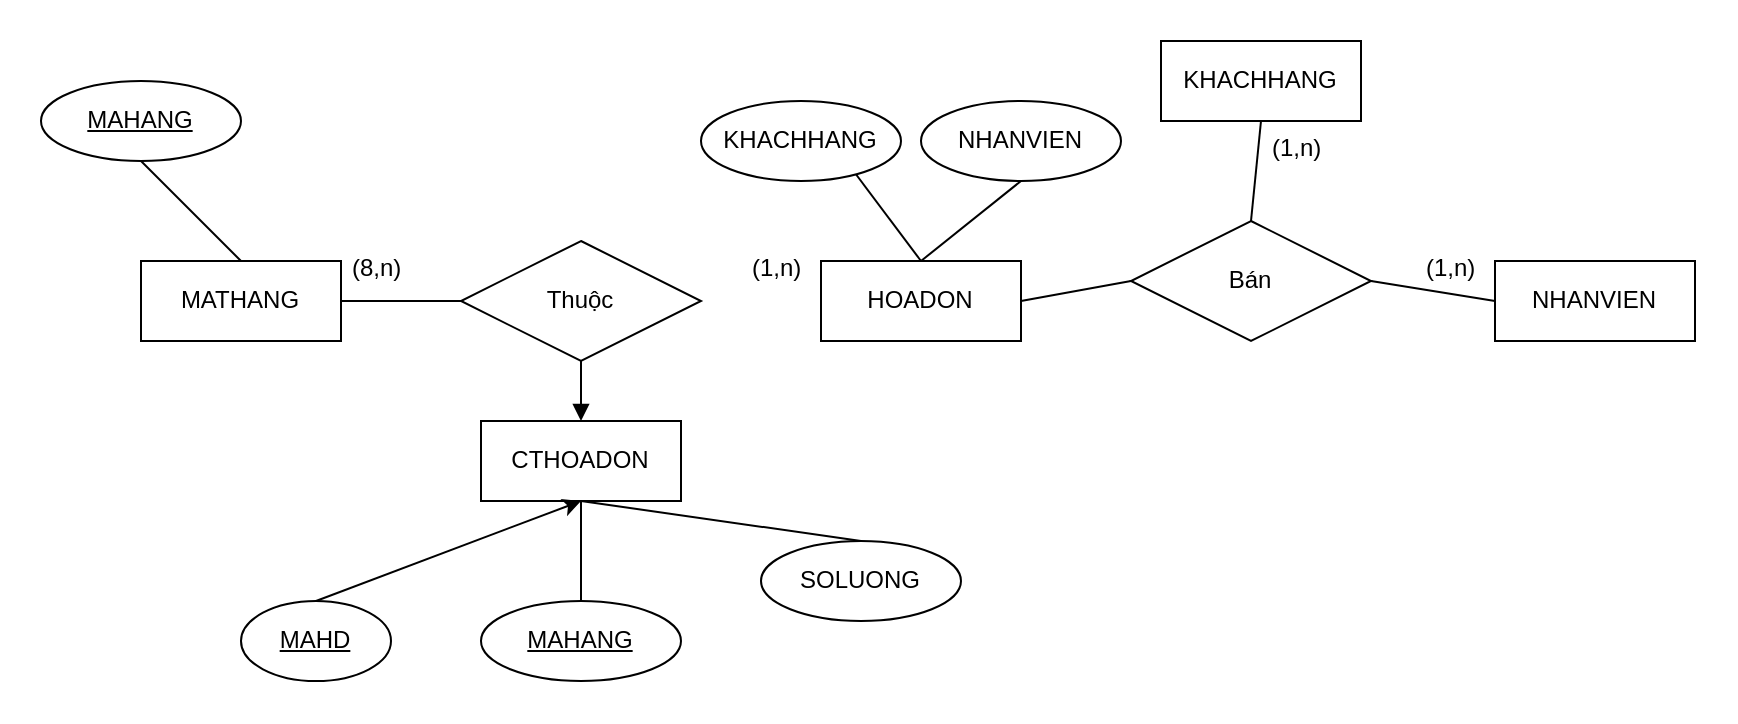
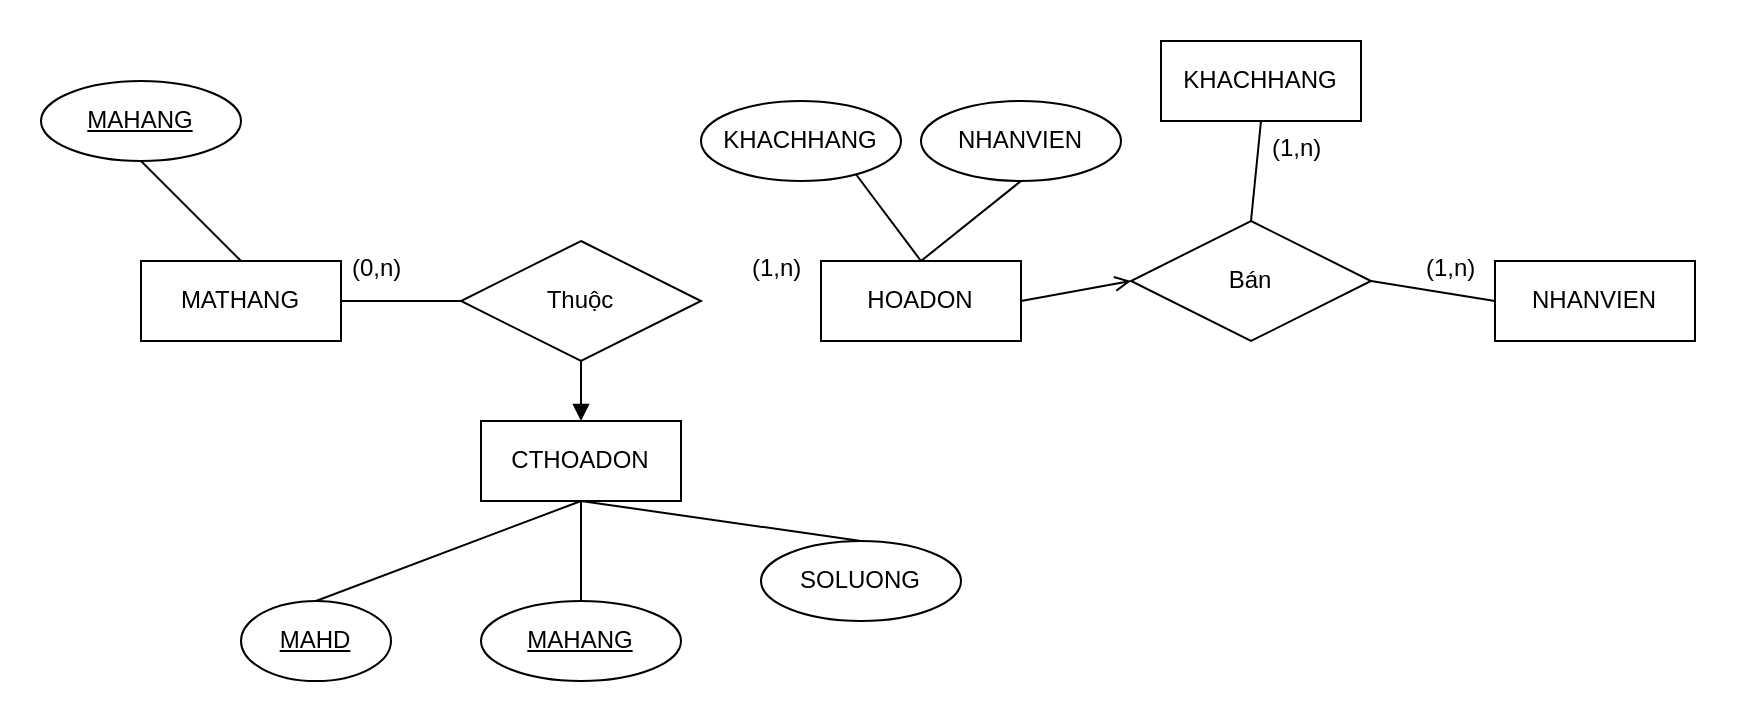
(382, 268) -> (382, 268)
(1124, 282) -> (1123, 283)
(567, 506) -> (572, 505)
